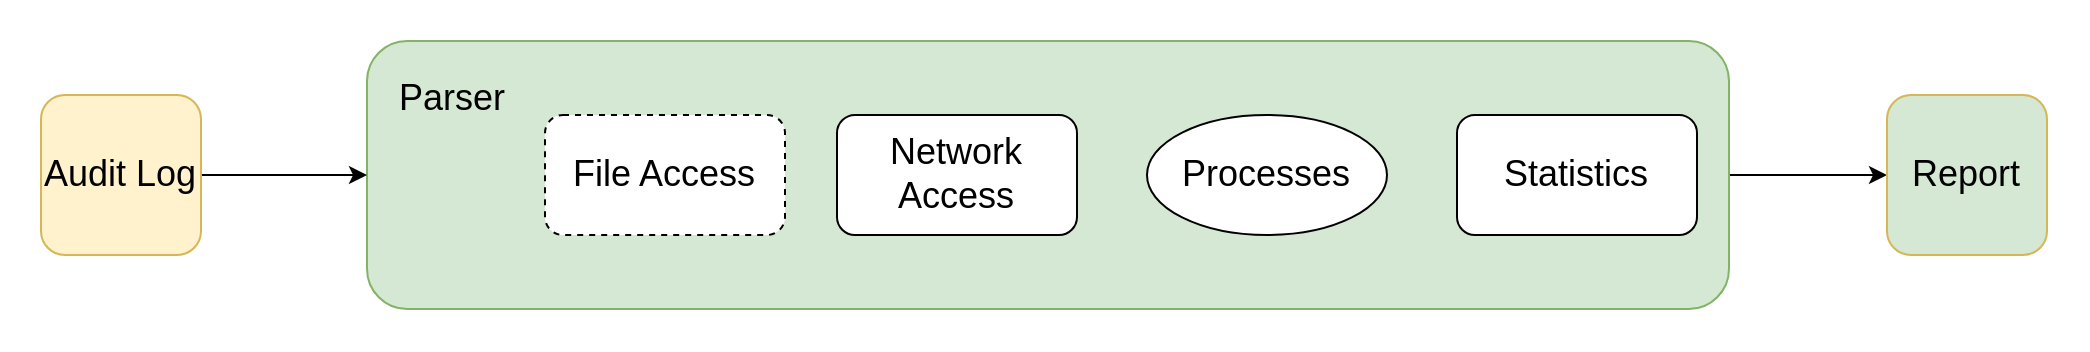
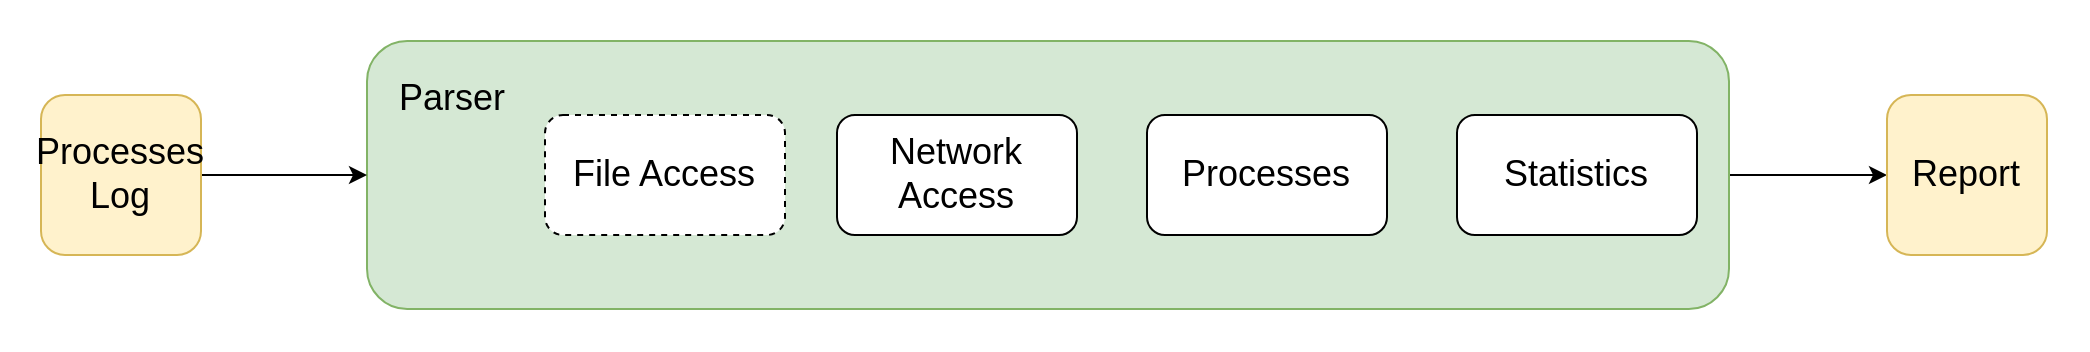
(121, 175) -> (121, 175)
(1267, 175) -> (1267, 175)
(1967, 175) -> (1967, 175)
